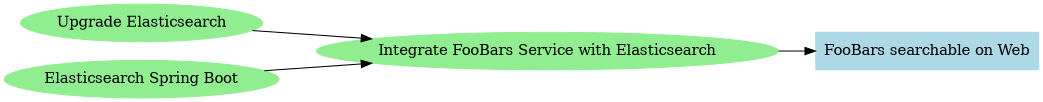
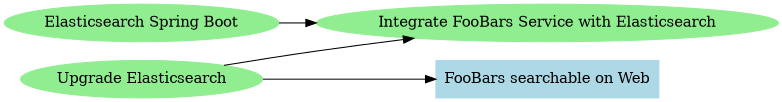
(792, 51) -> (344, 79)
